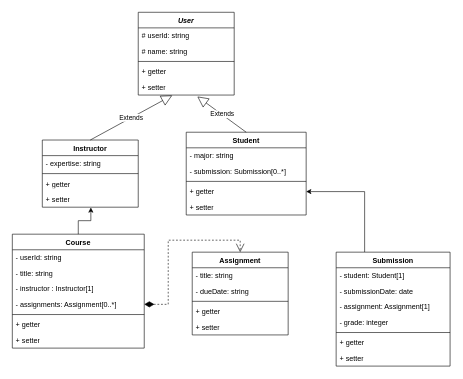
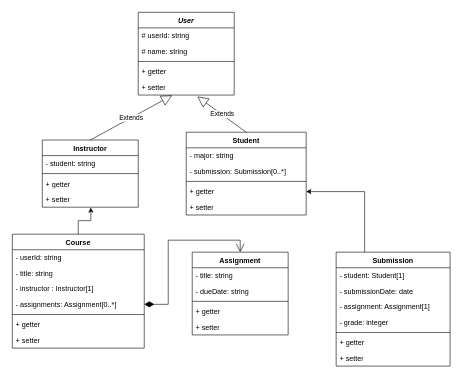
(80, 164) -> (76, 164)
(169, 240) -> (169, 240)
